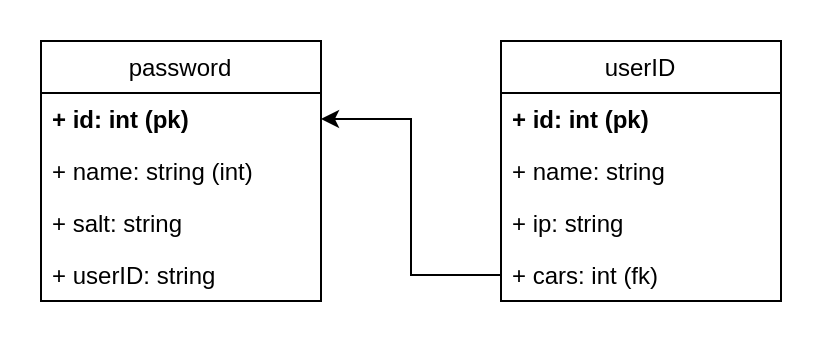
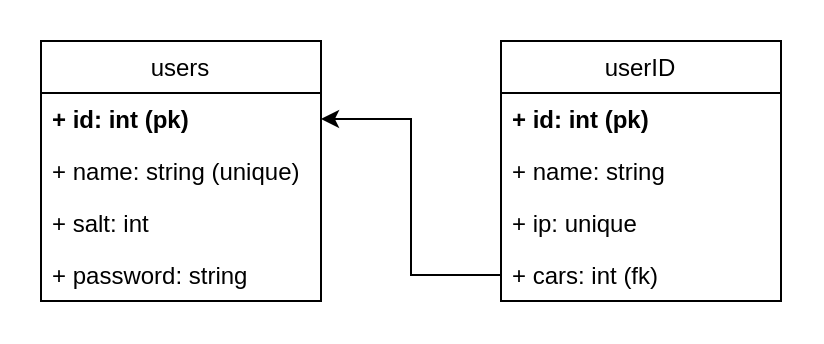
(180, 68) -> (180, 68)
(168, 172) -> (188, 172)
(130, 224) -> (110, 224)
(577, 224) -> (577, 224)
(147, 276) -> (160, 276)
